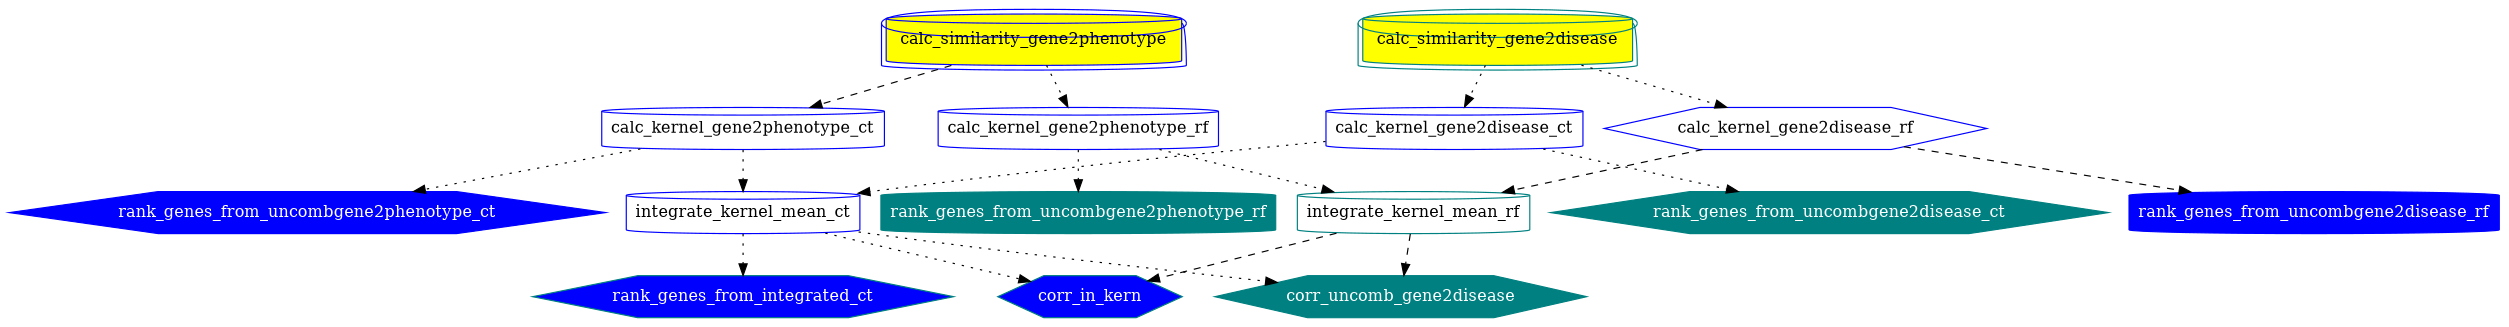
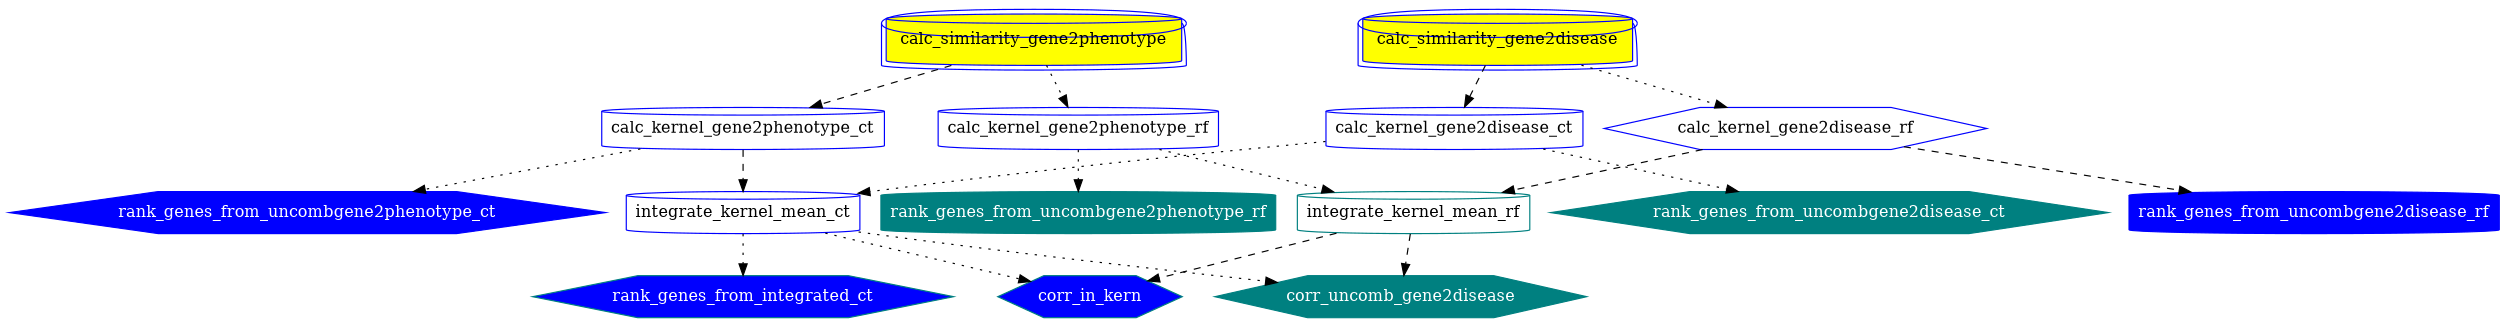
(1498, 40) -> (1498, 40)
(1478, 81) -> (1478, 81)
(743, 165) -> (743, 165)
